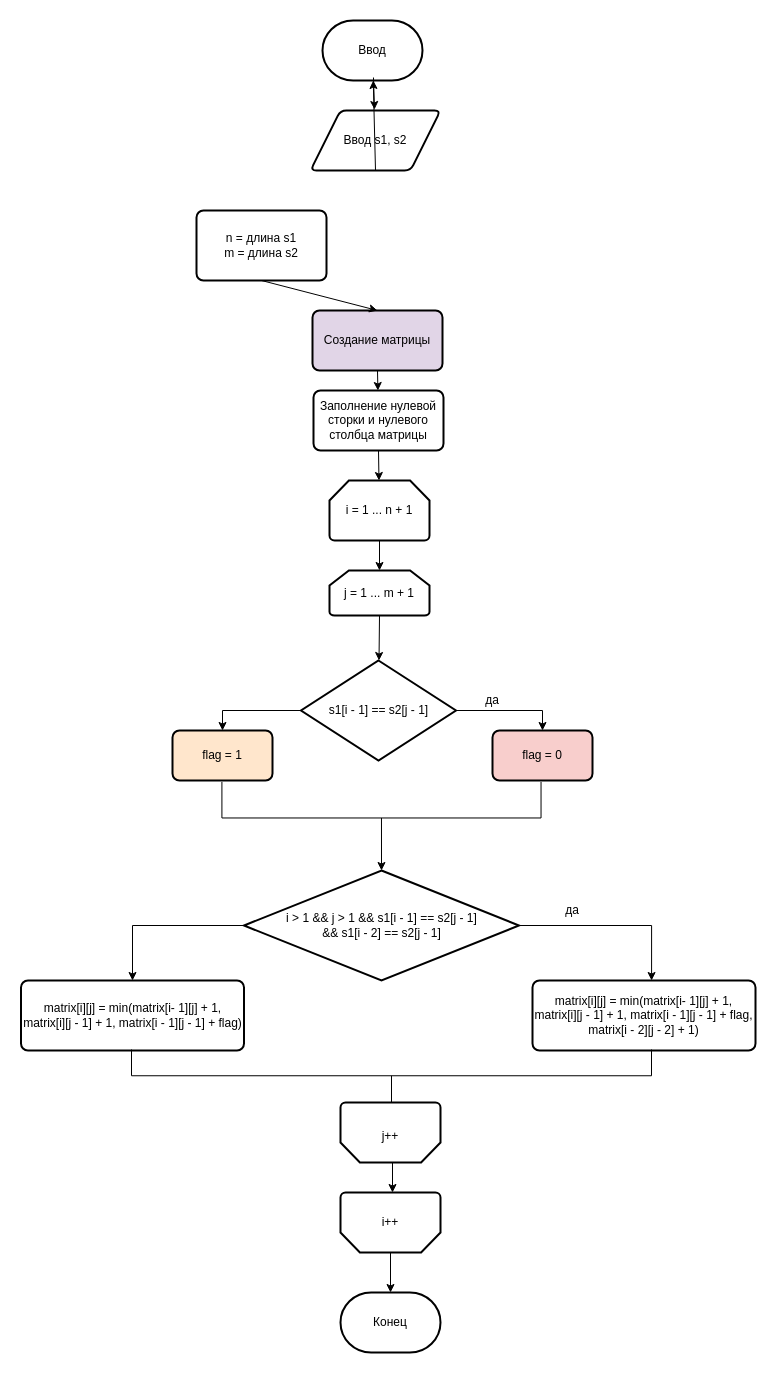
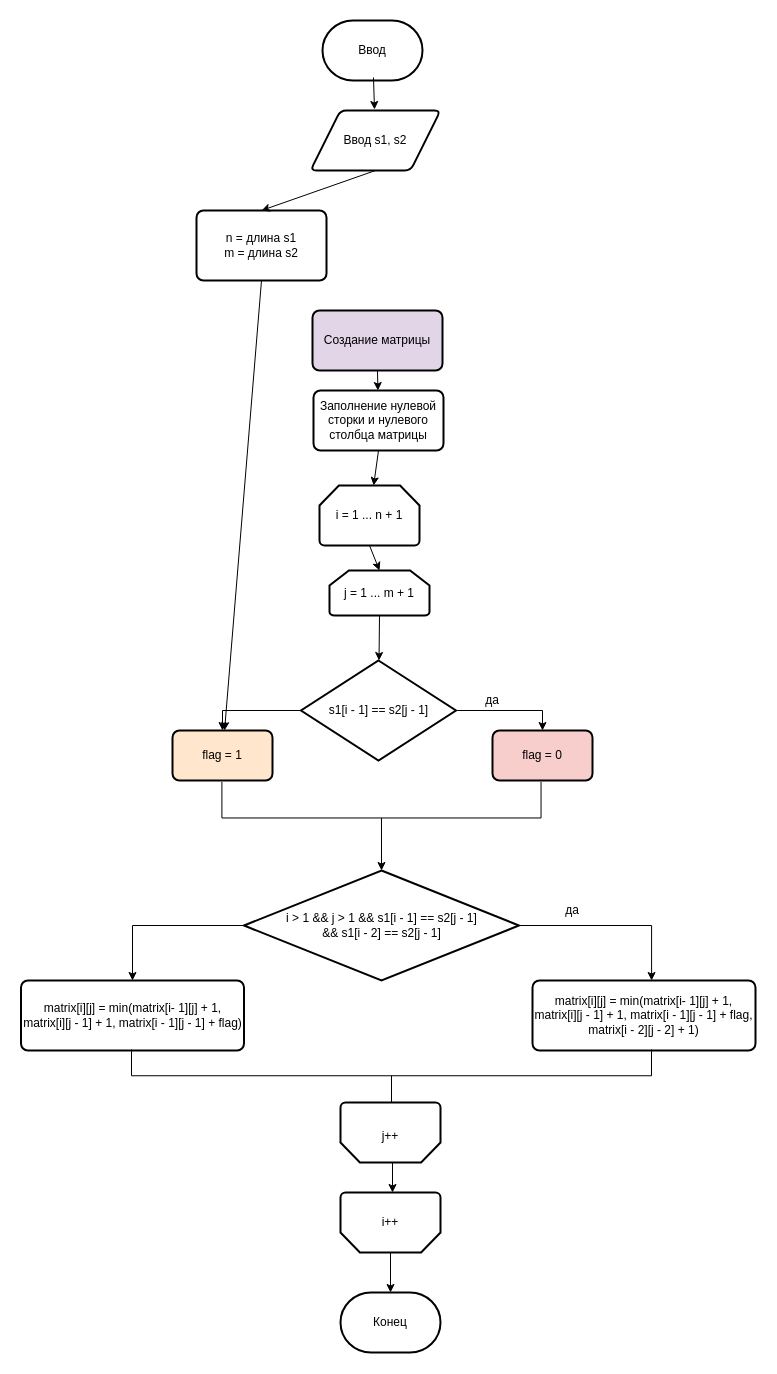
(375, 138) -> (322, 189)
(316, 295) -> (243, 502)
(380, 511) -> (370, 516)
